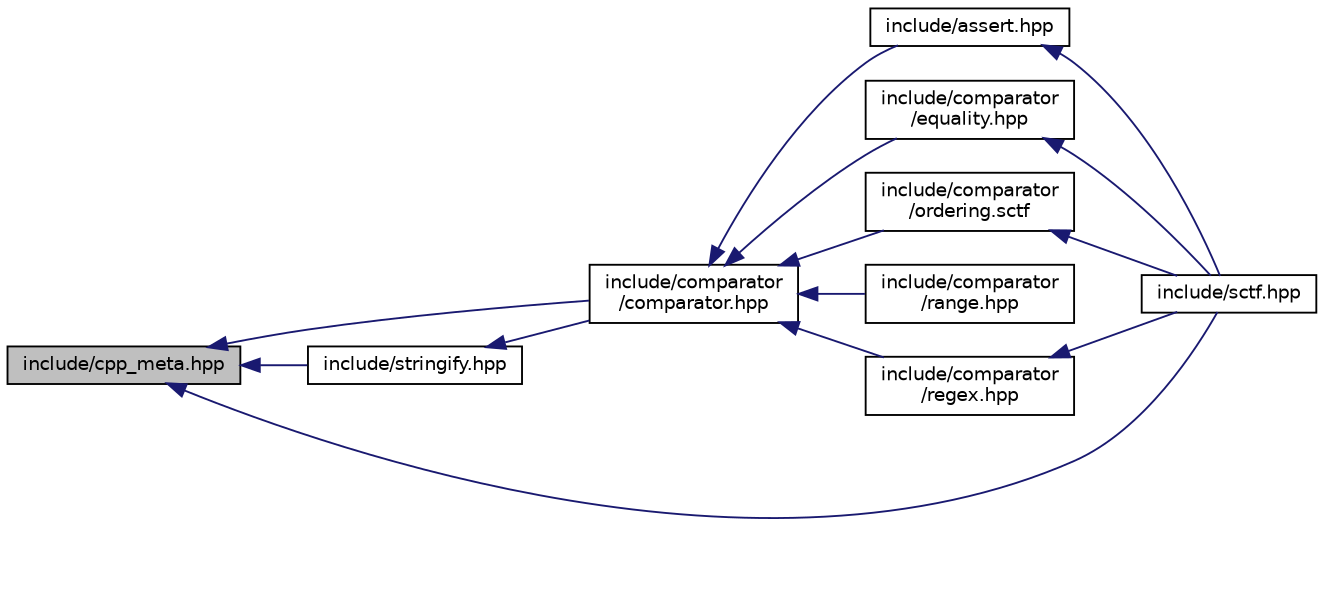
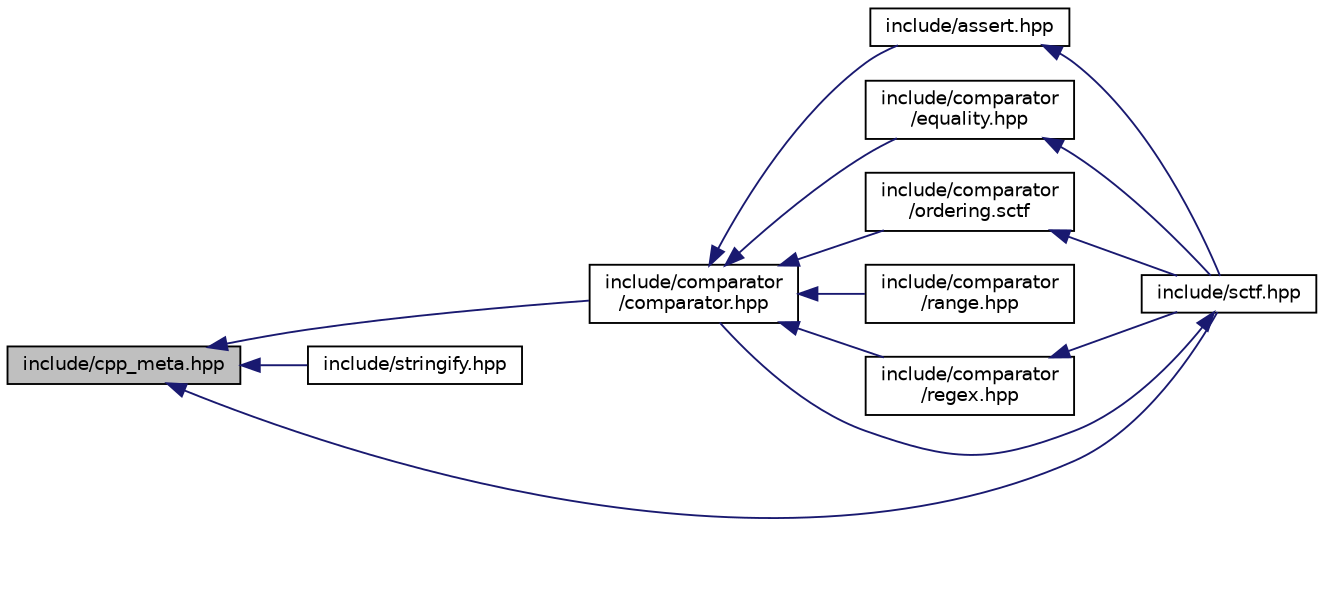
(547, 331) -> (962, 454)
